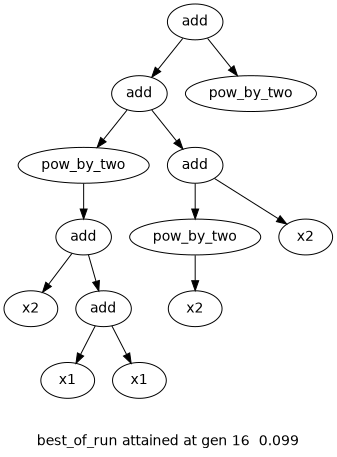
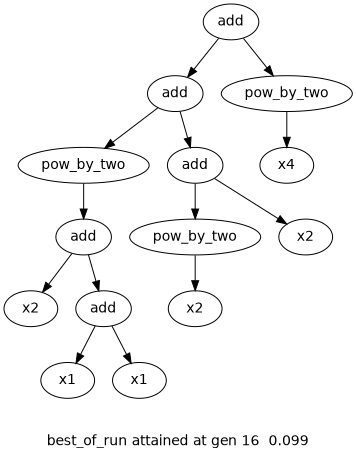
none -> (287, 165)
